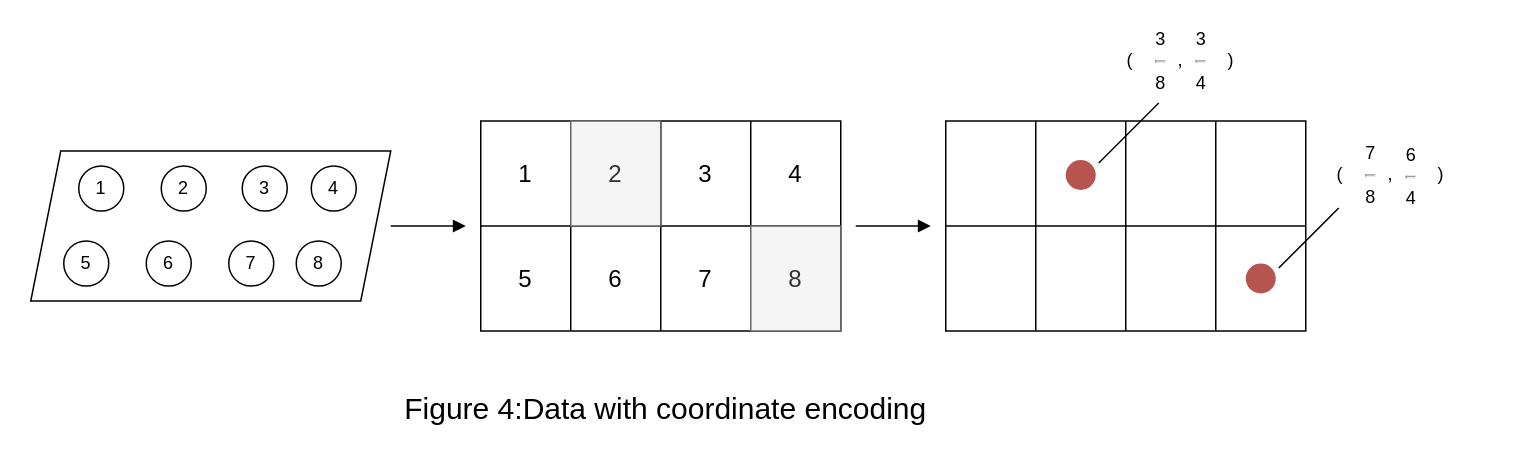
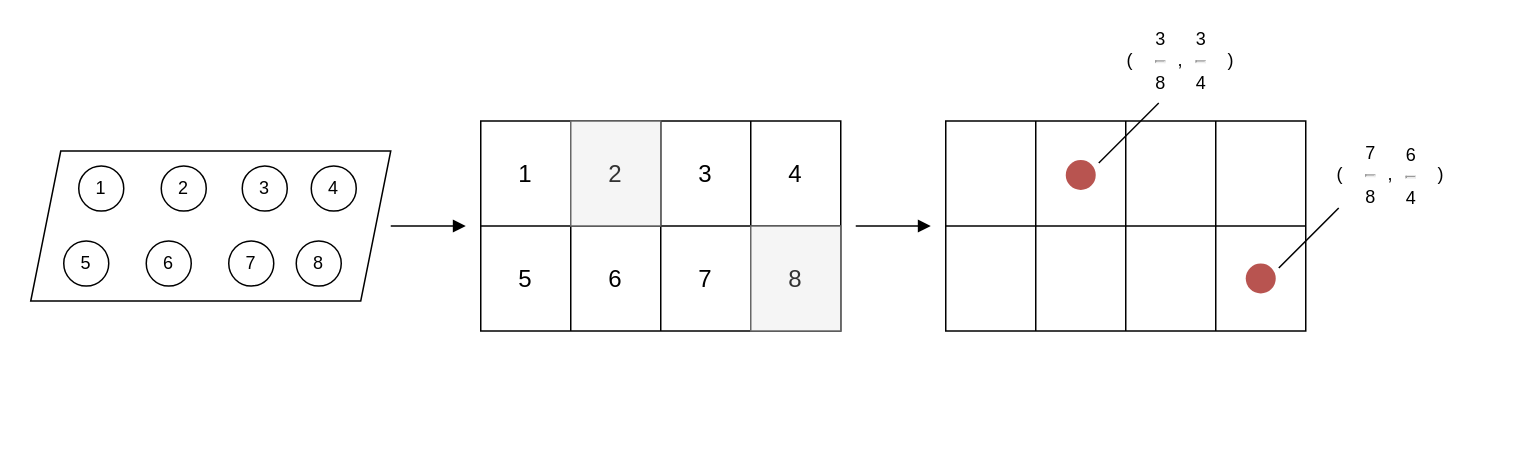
(666, 408) -> none
